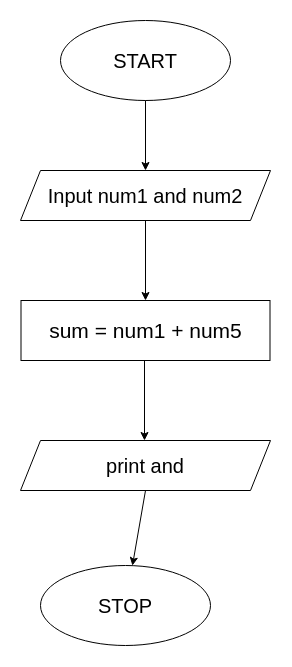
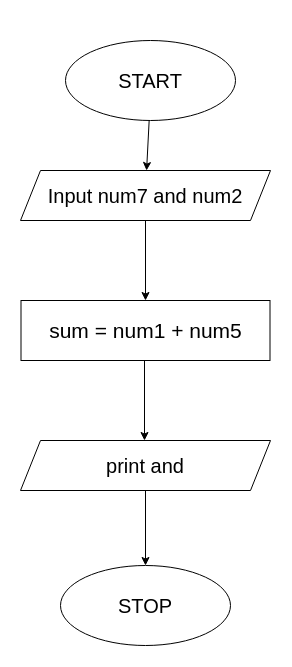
(146, 61) -> (151, 81)
(146, 196) -> (146, 196)
(126, 606) -> (146, 606)
